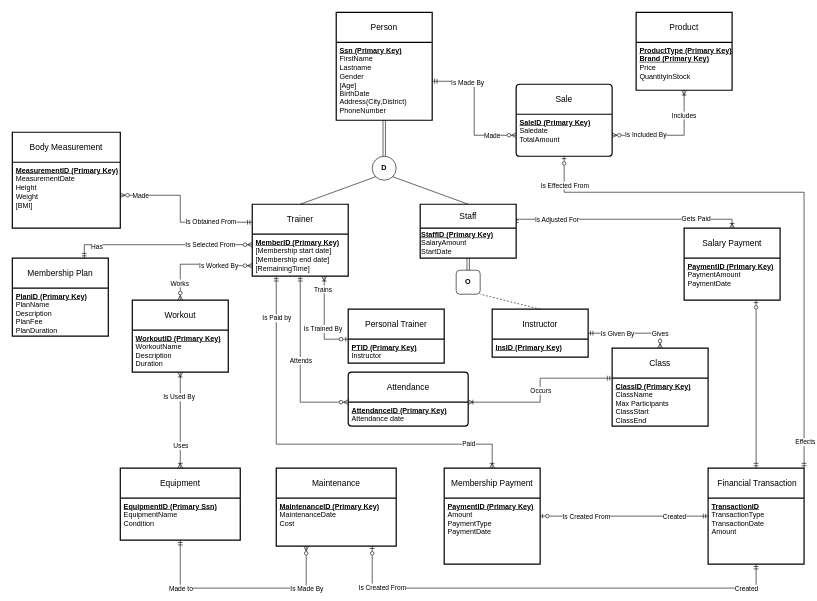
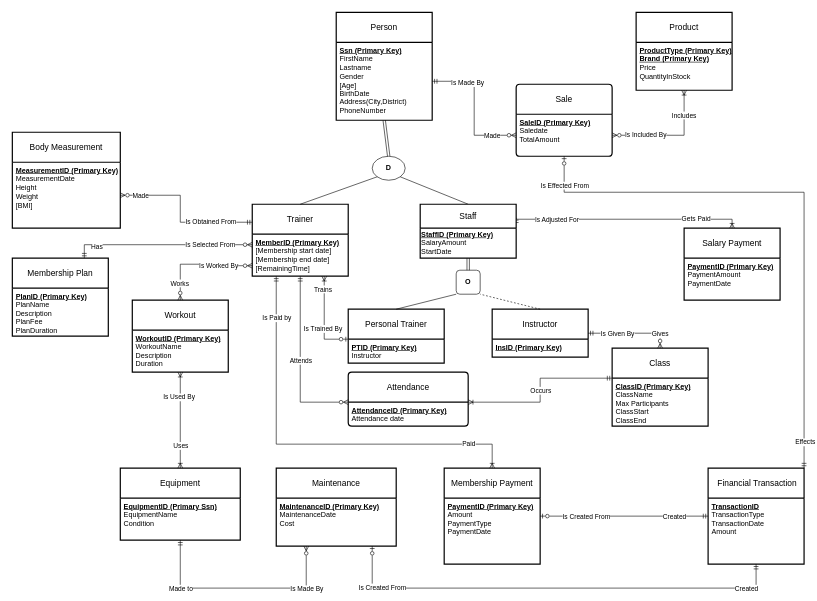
(384, 168) -> (389, 168)
none -> (428, 301)
(756, 389) -> none
